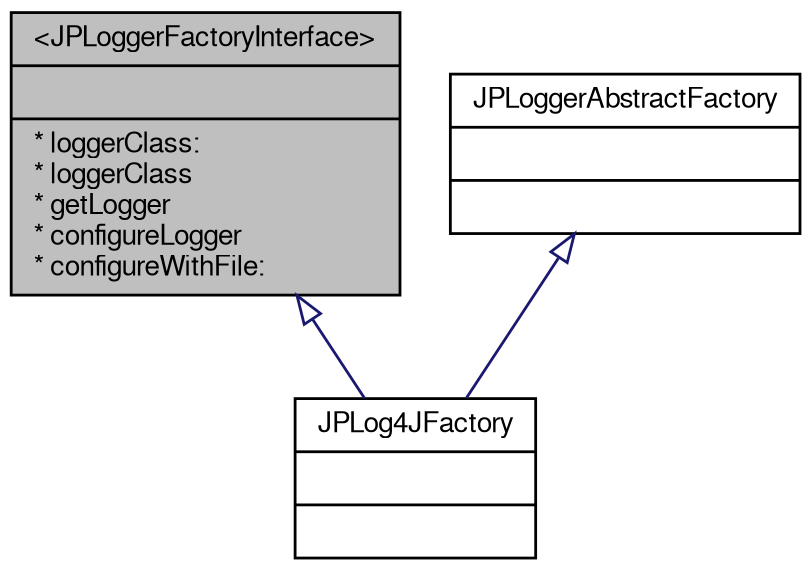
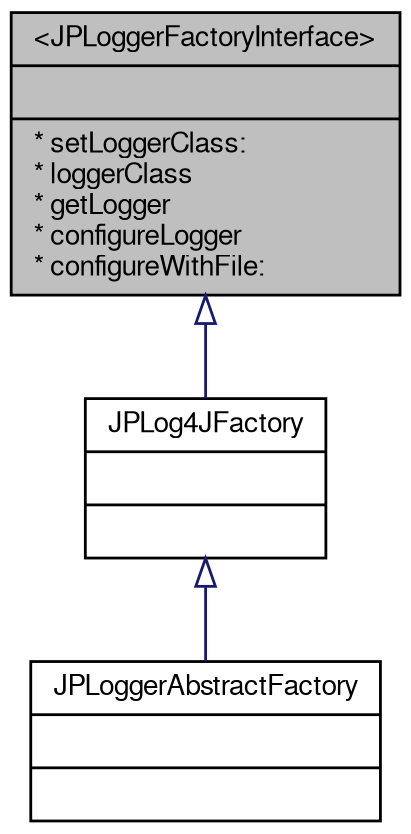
(117, 144) -> (140, 144)
(512, 328) -> (206, 624)
